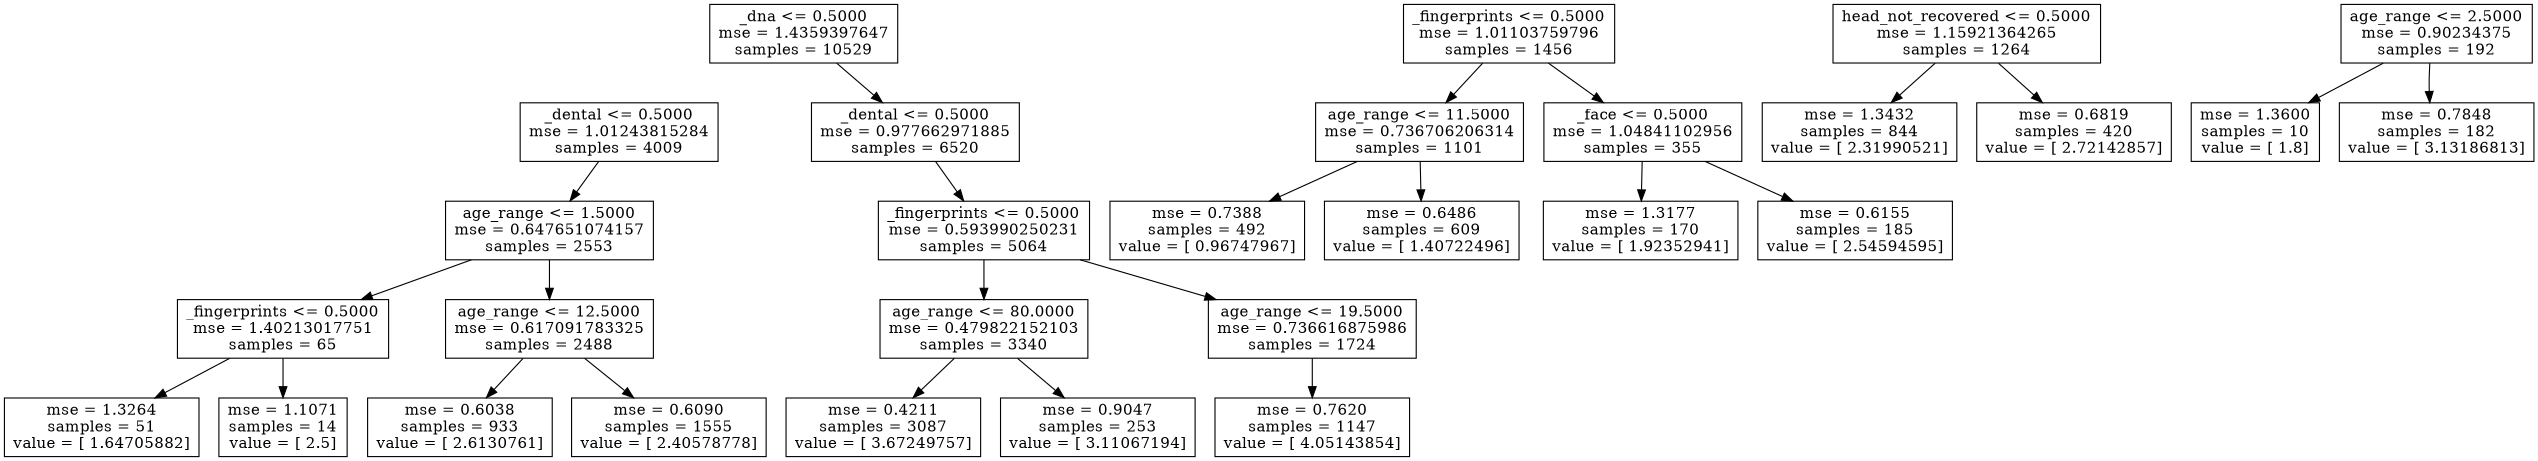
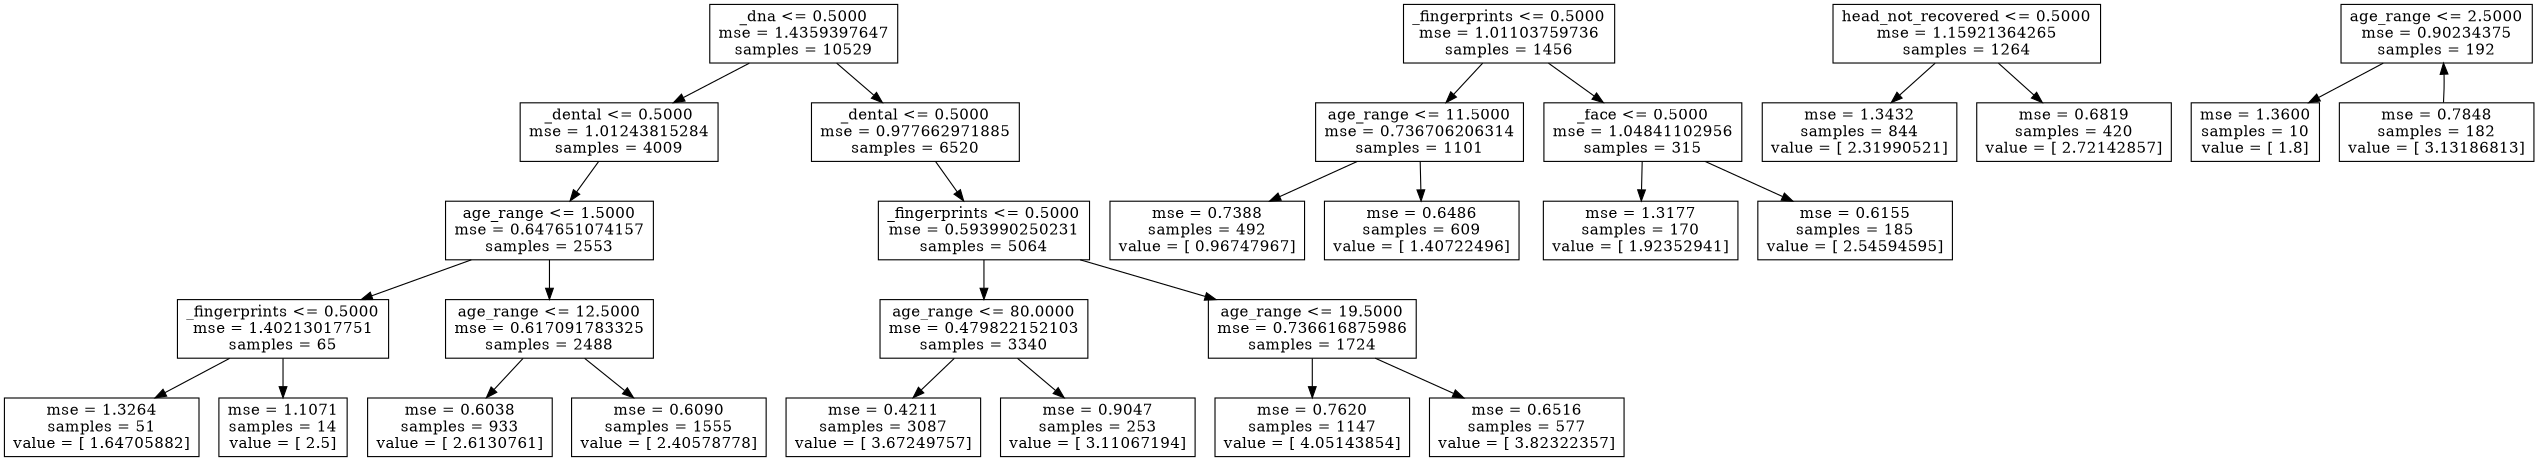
(1509, 34) -> (1509, 34)
(2429, 77) -> (2444, 88)
none -> (716, 80)
(1643, 132) -> (1643, 132)
none -> (1527, 427)
